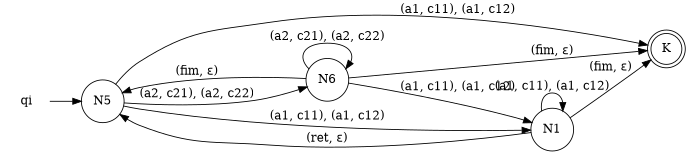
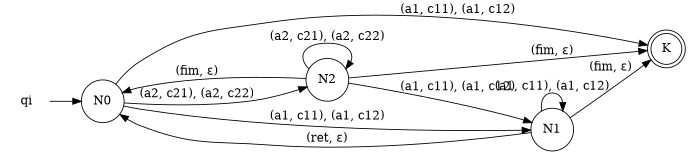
(327, 80) -> (327, 80)
(103, 101) -> (103, 101)
